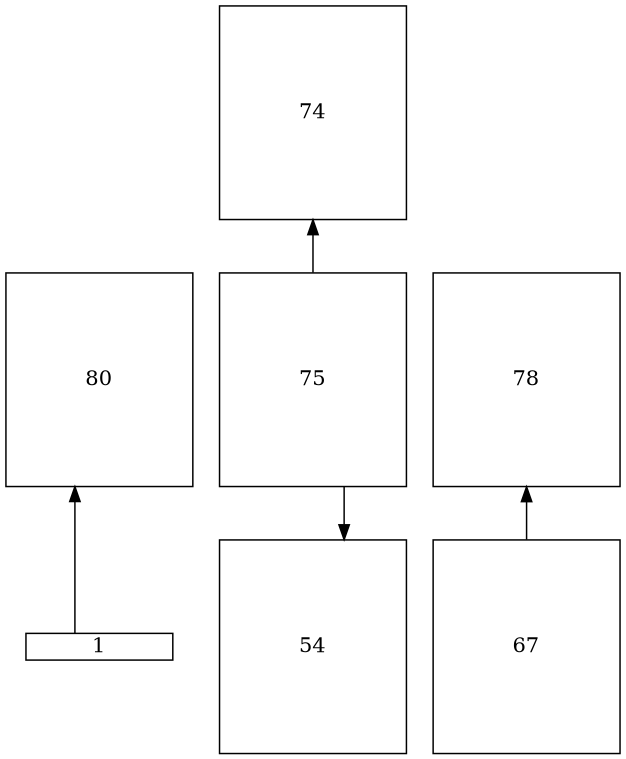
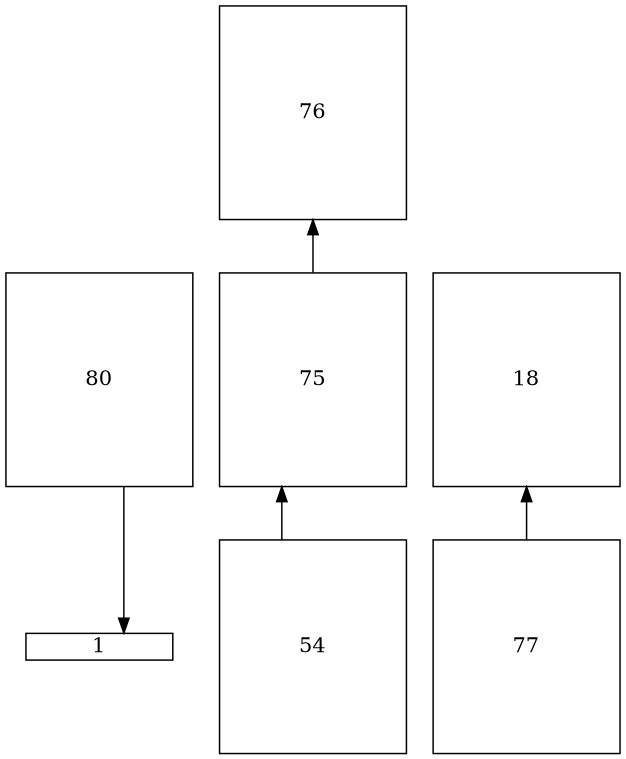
(313, 113) -> (313, 113)
(527, 380) -> (527, 380)
(344, 506) -> (282, 521)
(75, 567) -> (124, 553)
(527, 647) -> (527, 647)
